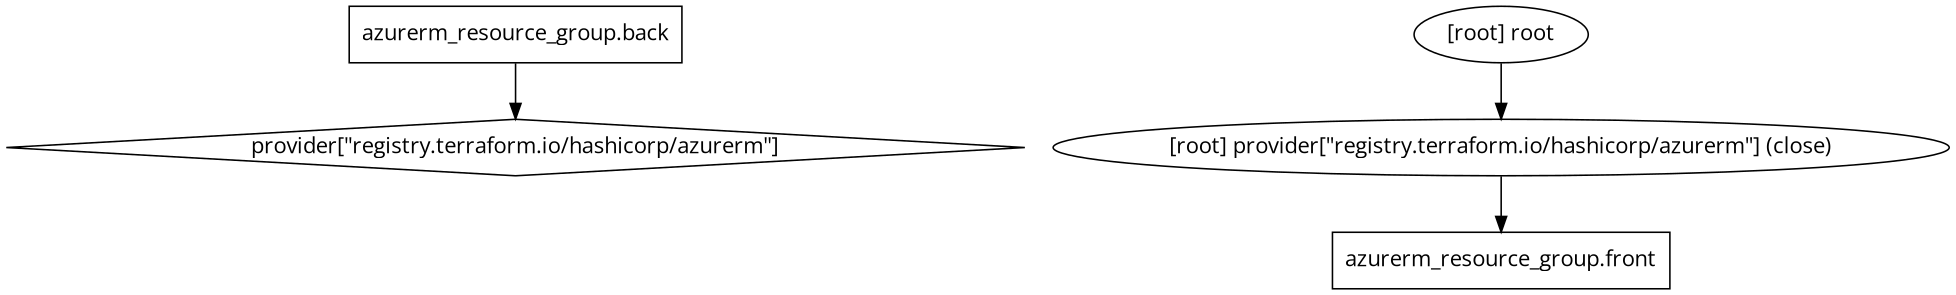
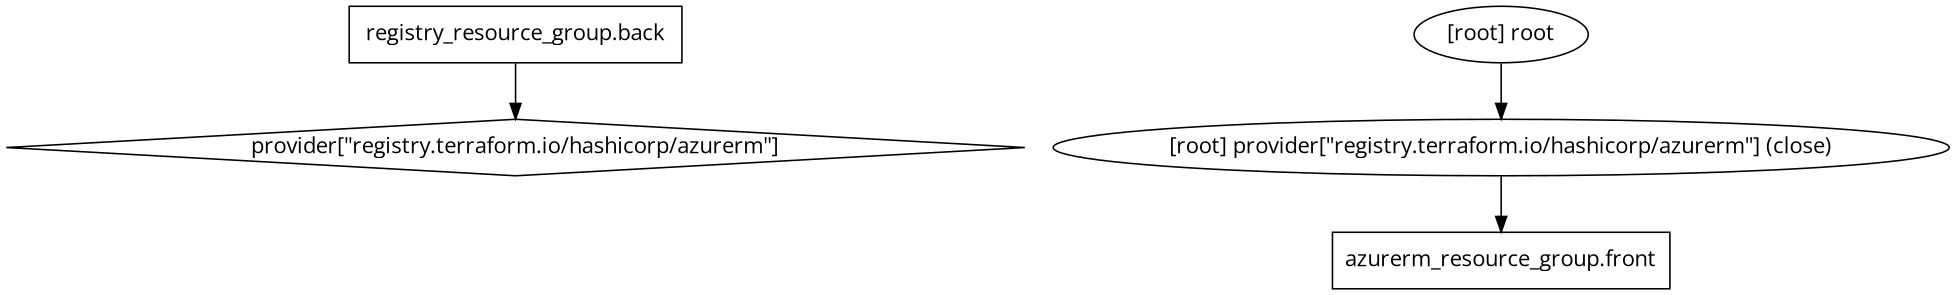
(516, 35) -> (516, 35)
